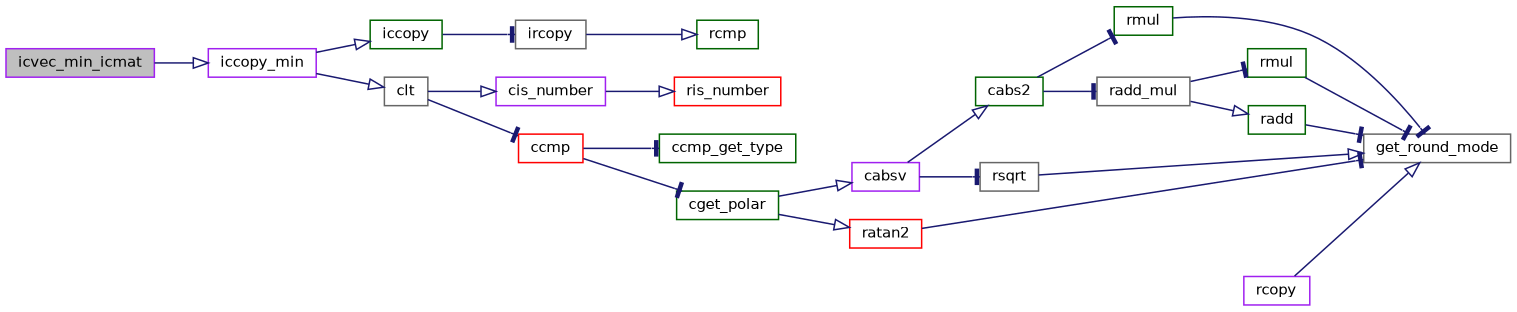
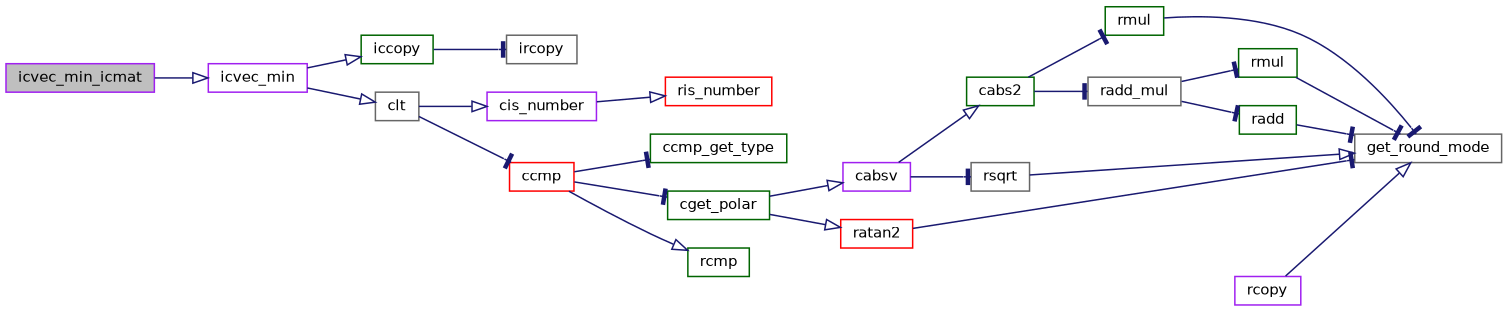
(634, 34) -> (621, 219)
(262, 63) -> (258, 78)
(1212, 106) -> (1207, 107)
